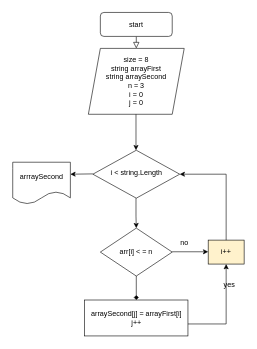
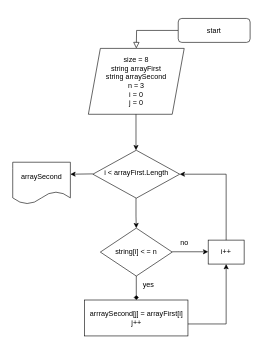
(137, 24) -> (215, 30)
(137, 173) -> (137, 173)
(42, 177) -> (42, 177)
(137, 252) -> (137, 252)
(227, 252) -> (227, 252)
(230, 285) -> (149, 285)
(137, 318) -> (137, 318)
